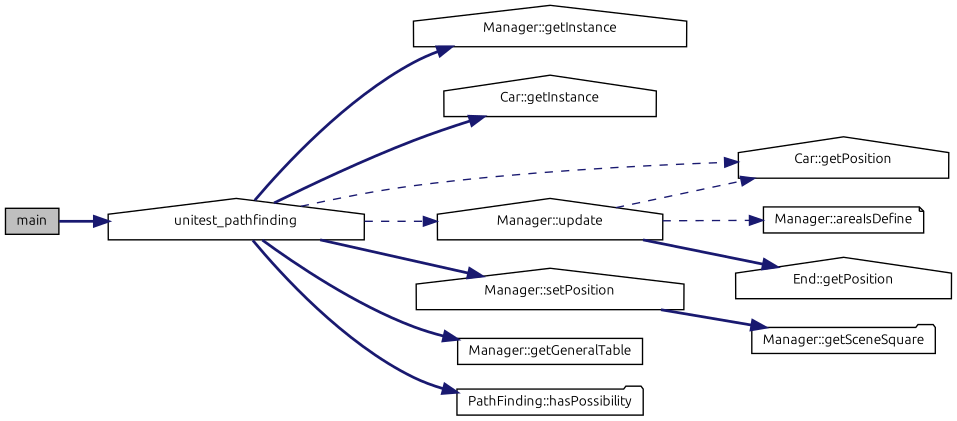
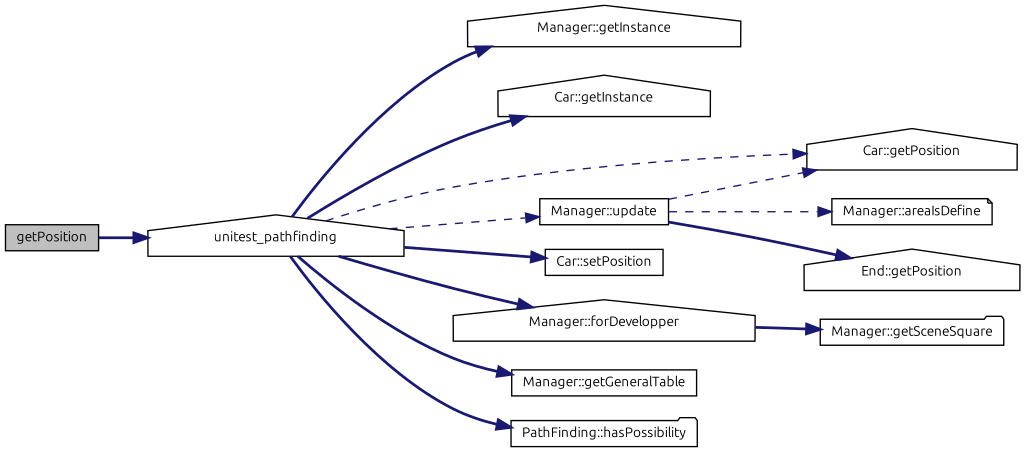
(32, 221) -> (52, 238)
(550, 221) -> (604, 212)
none -> (604, 262)
(550, 291) -> (604, 323)
